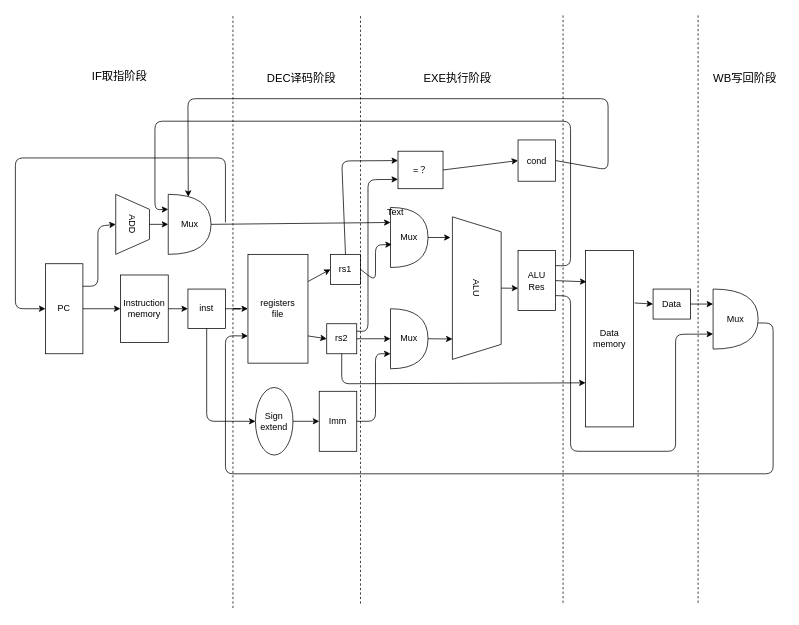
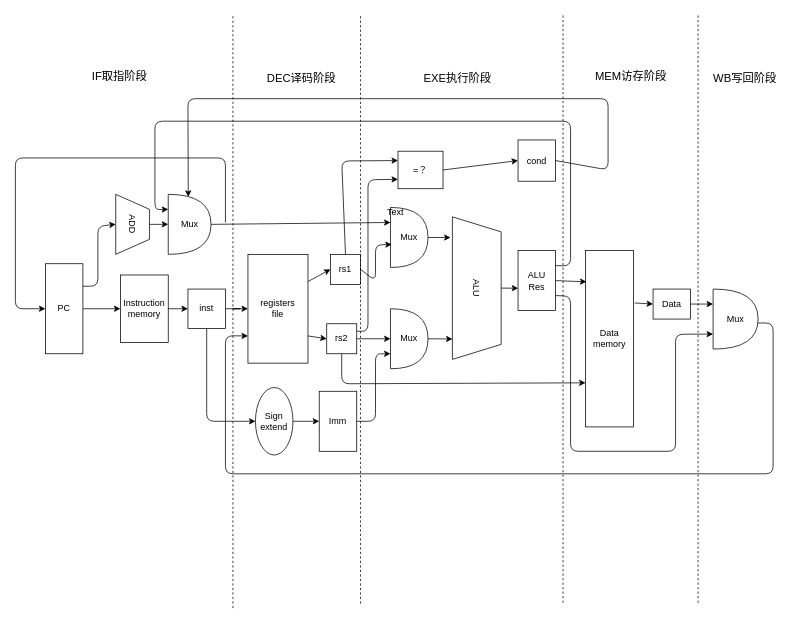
none -> (630, 75)
